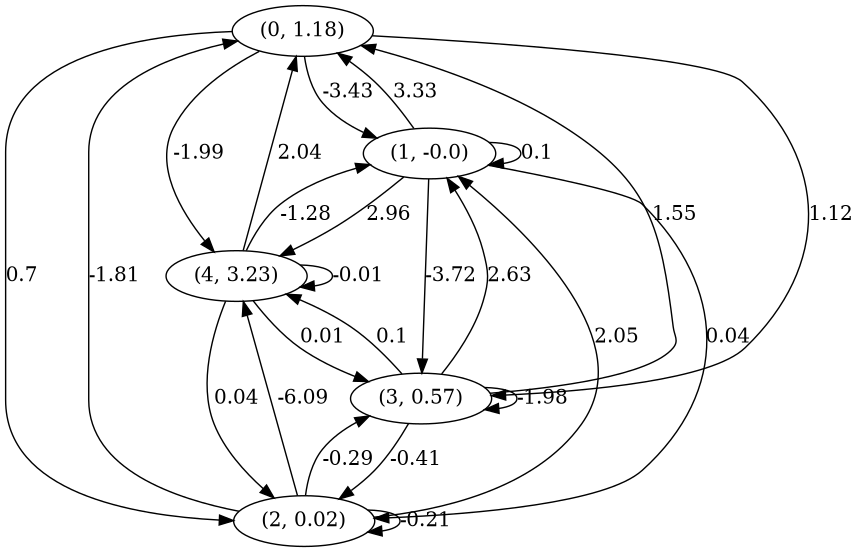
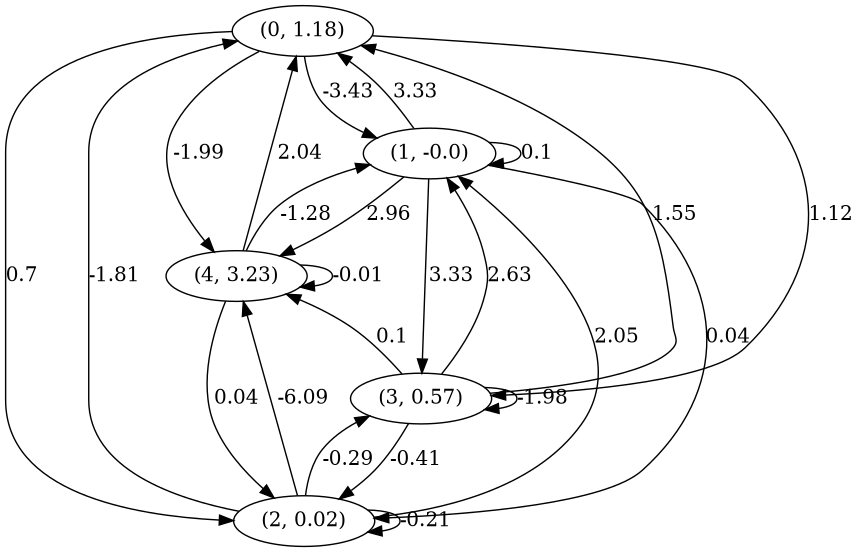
(451, 276) -> (451, 276)
(298, 347) -> none
